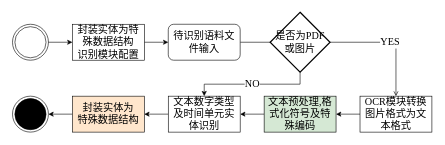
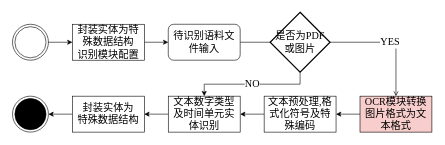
(108, 114) -> (108, 114)
(300, 114) -> (300, 114)
(396, 114) -> (396, 114)
